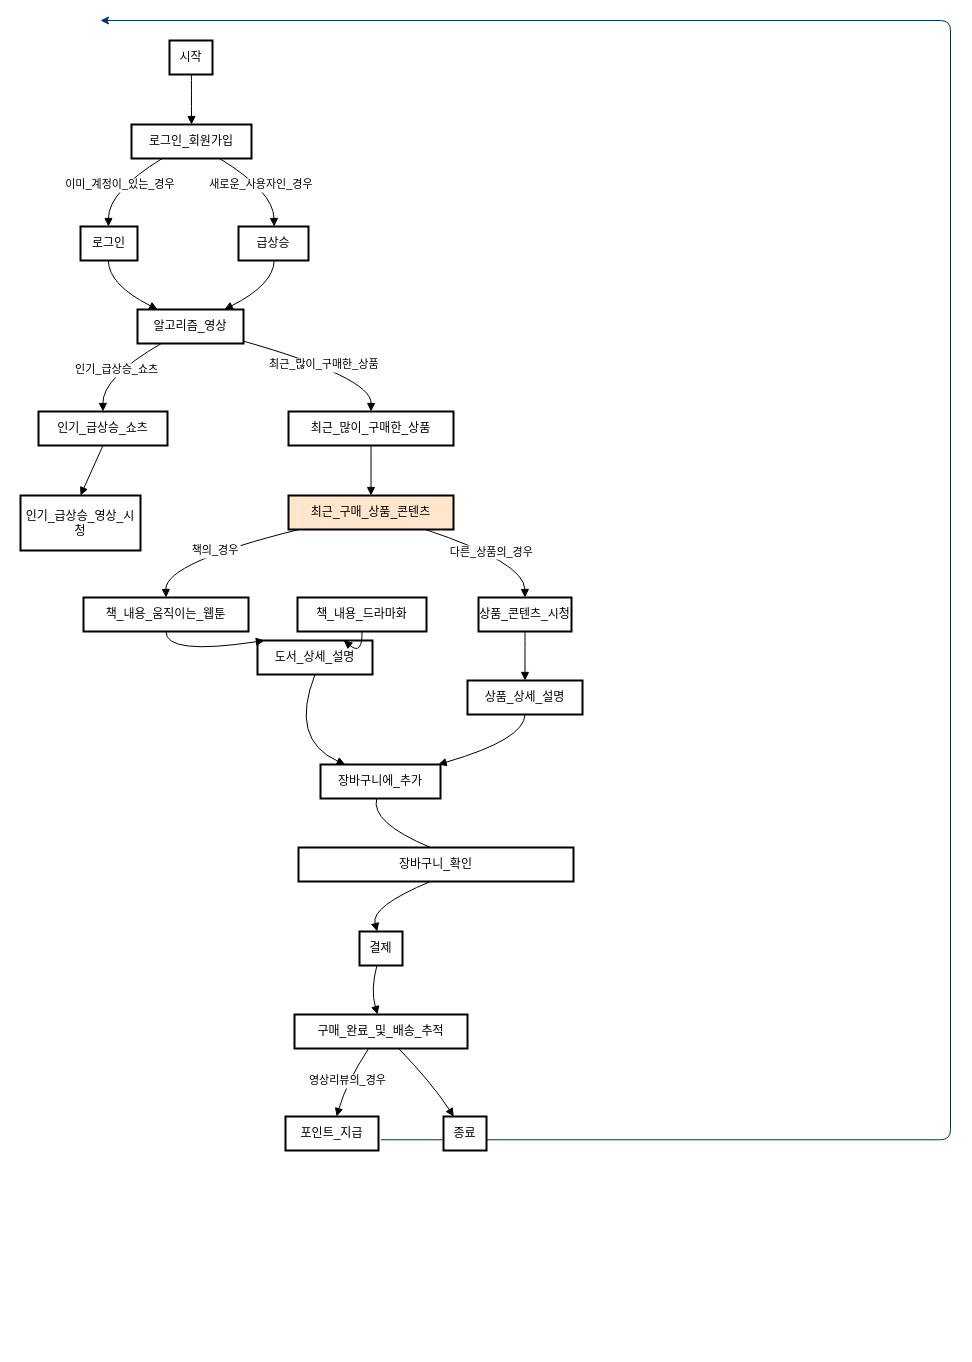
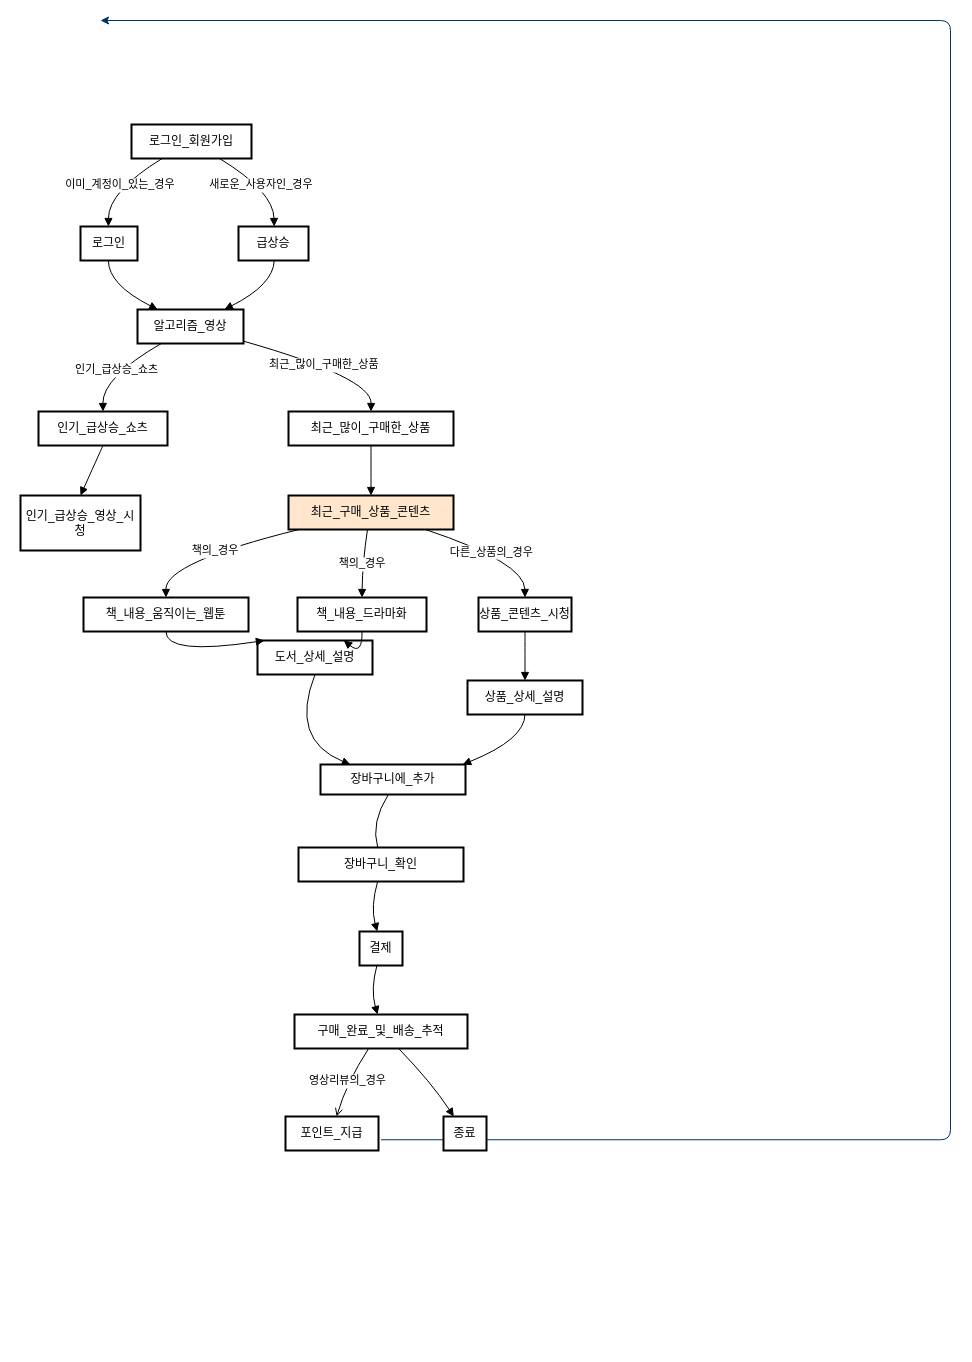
(191, 58) -> none
(191, 96) -> none
none -> (364, 558)
(381, 782) -> (393, 780)
(436, 865) -> (381, 865)
(340, 1107) -> (339, 1110)
